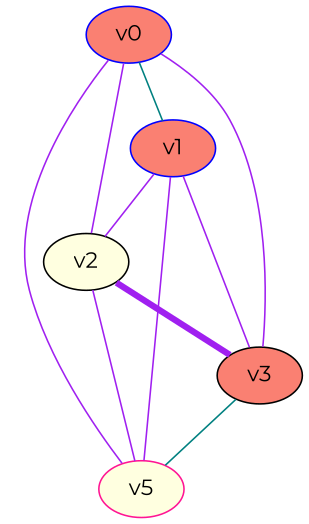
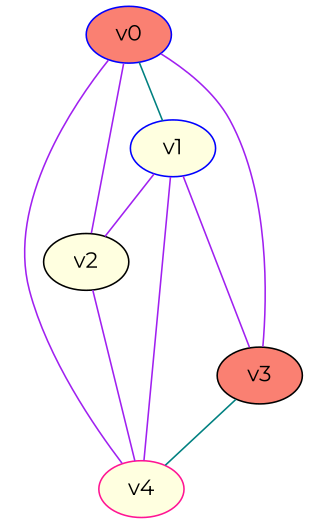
(173, 148) -> (173, 148)
(173, 319) -> none
(141, 489) -> (141, 489)
